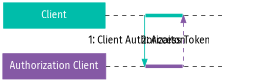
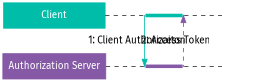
(54, 66) -> (54, 66)
